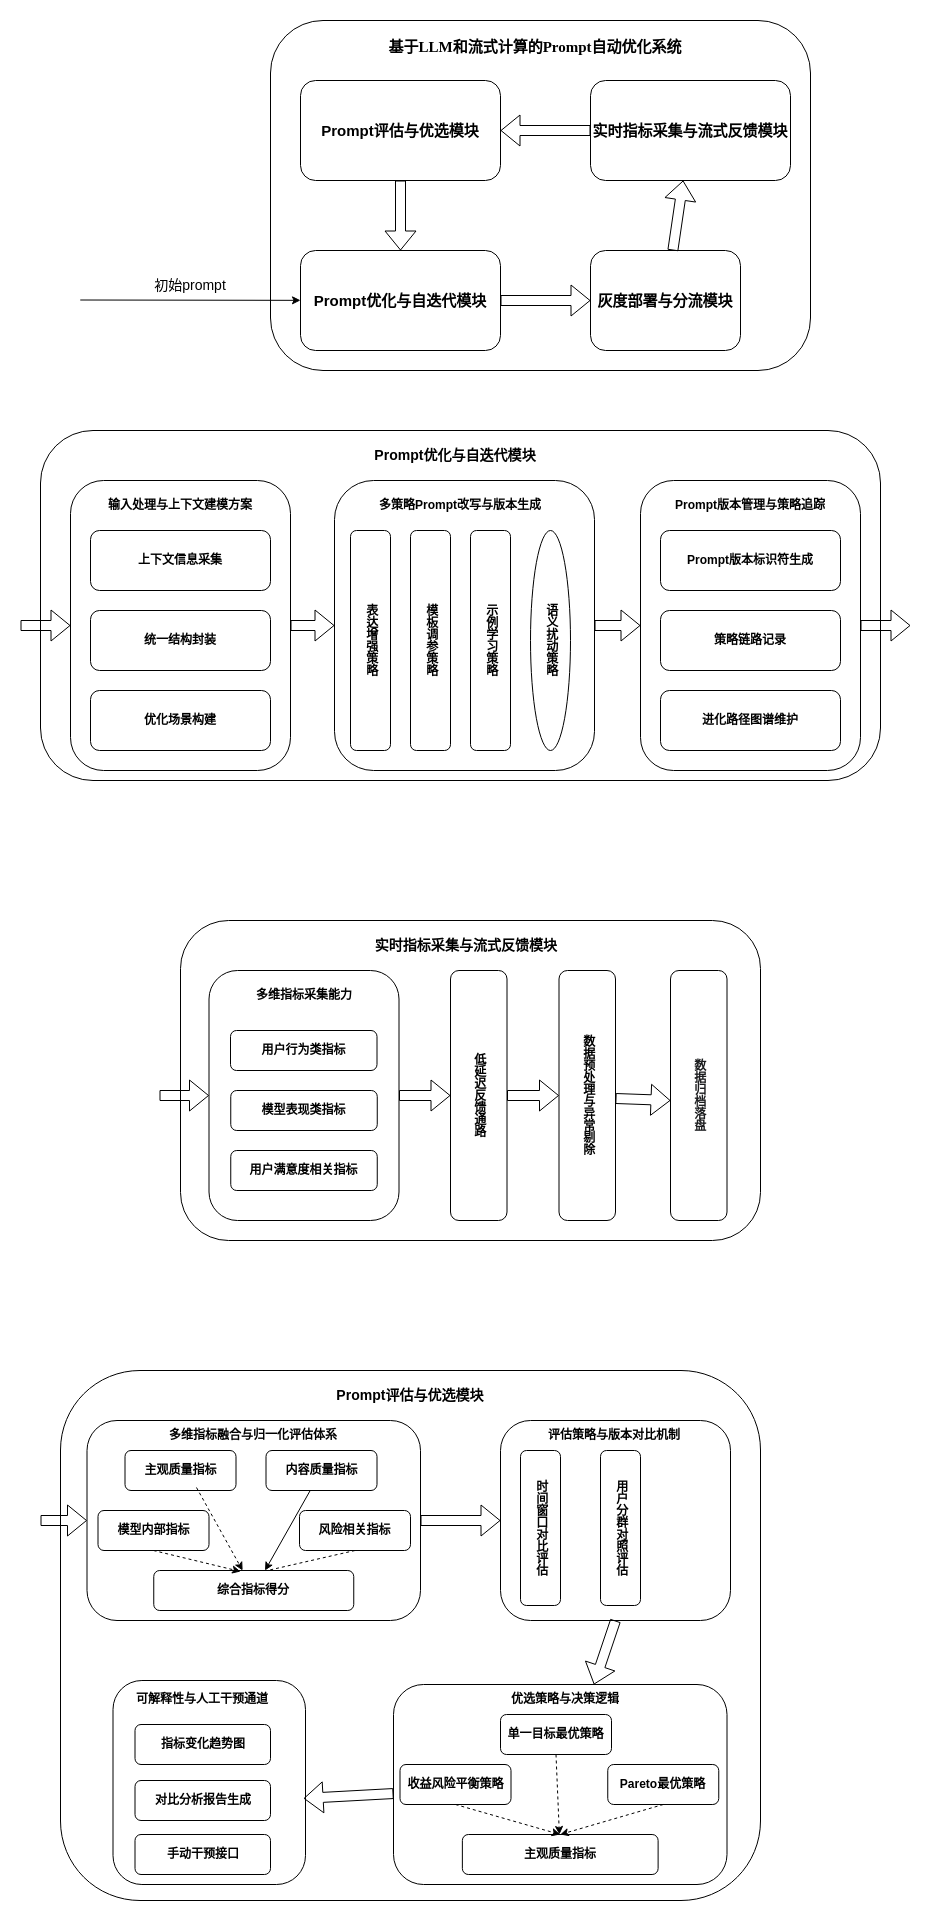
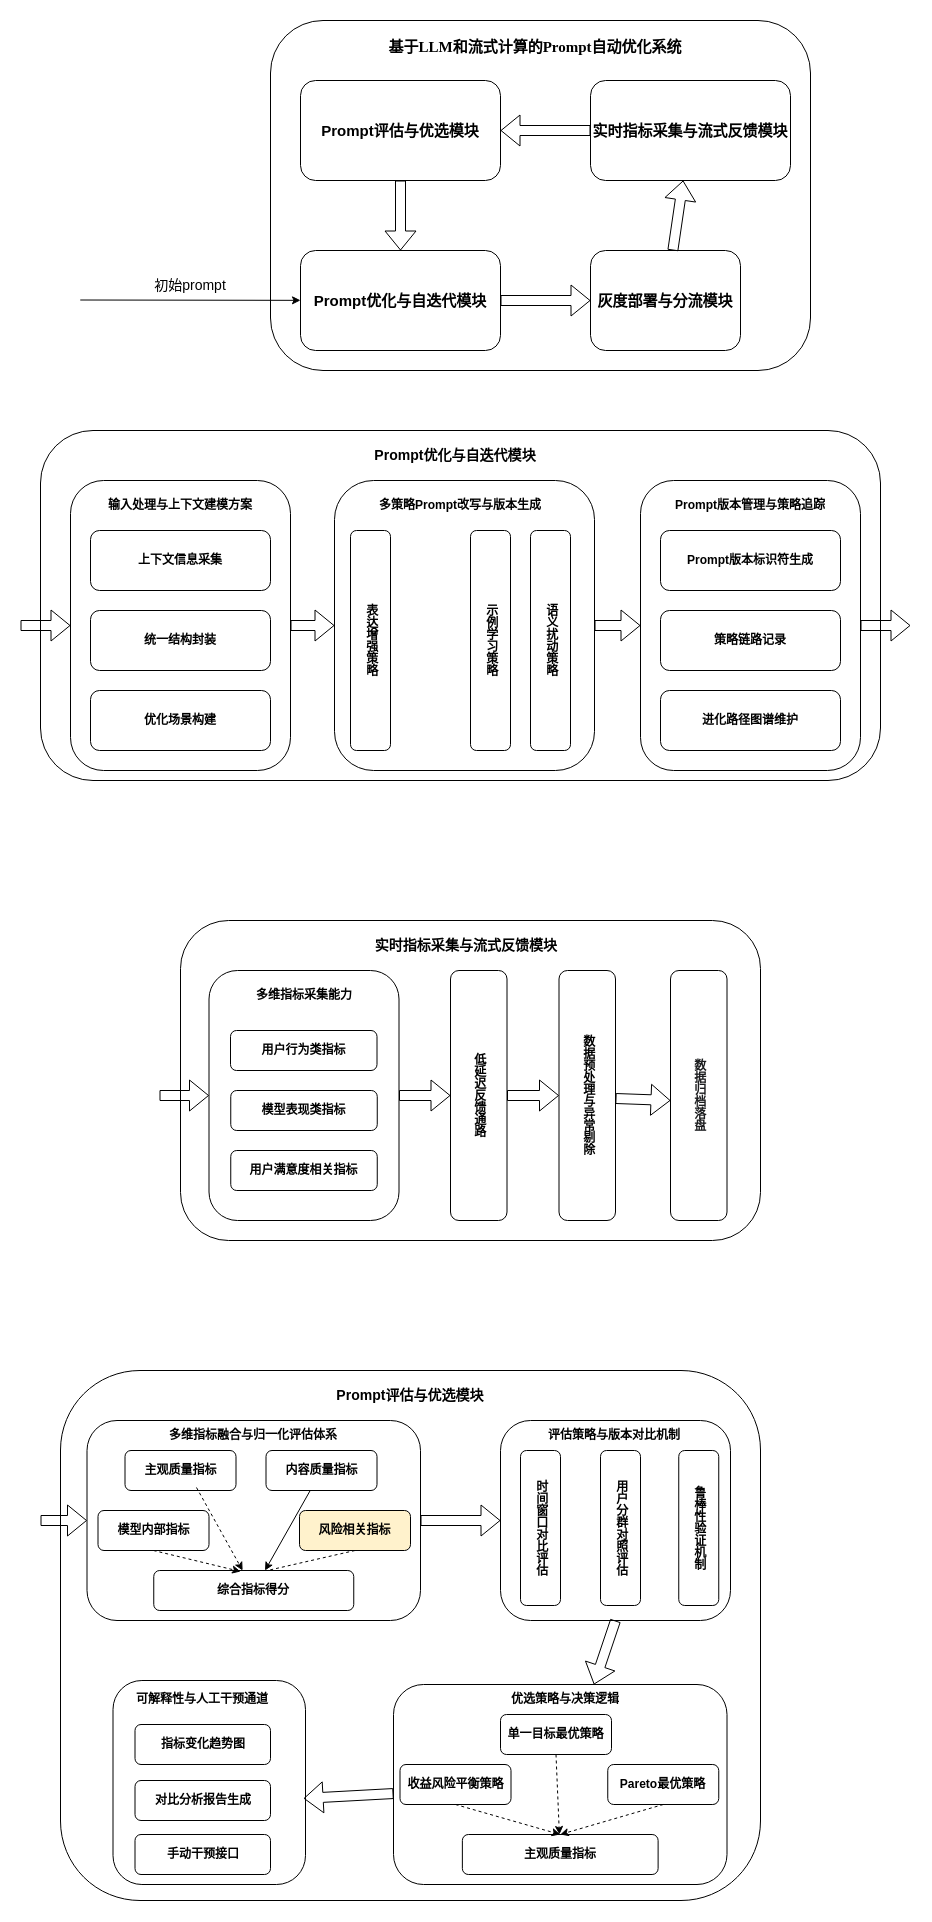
(431, 641) -> none
(551, 641) -> (551, 641)
none -> (699, 1528)
(355, 1531) -> (355, 1531)
